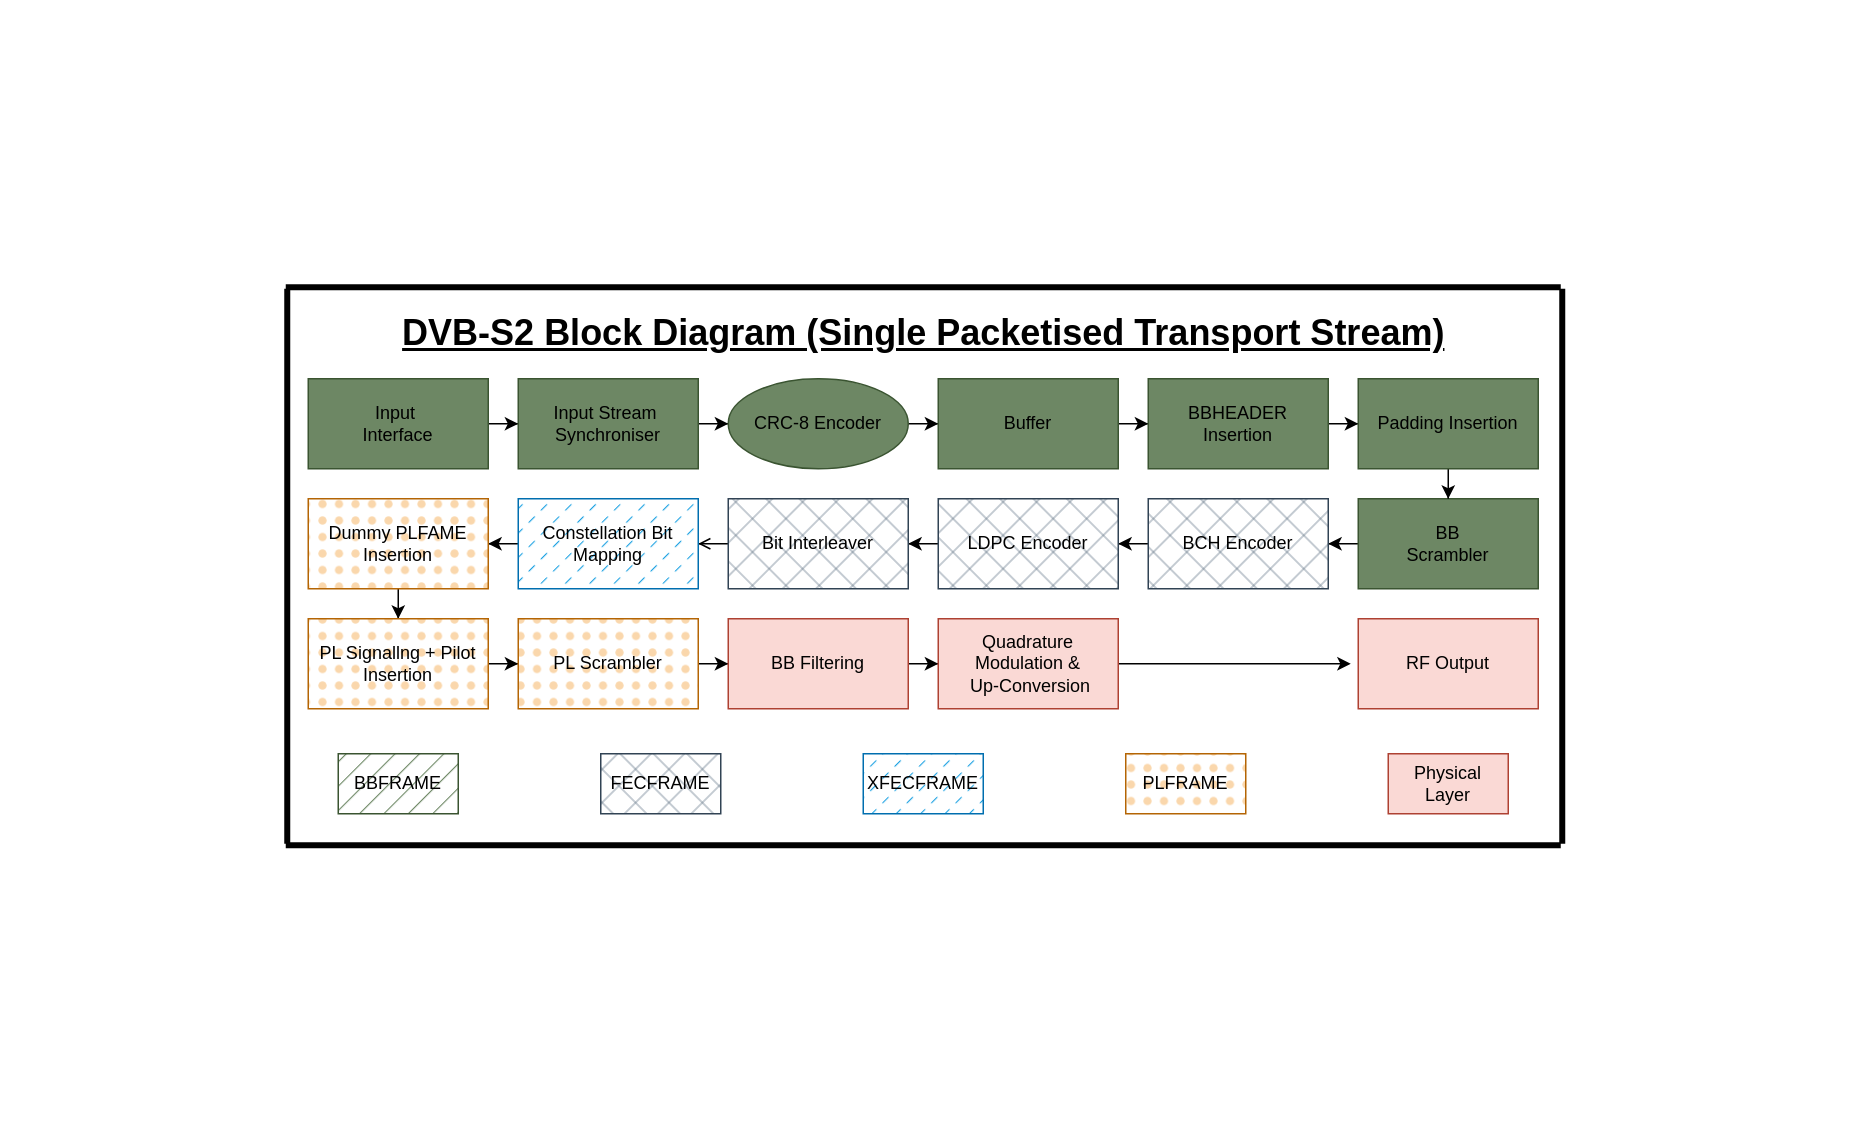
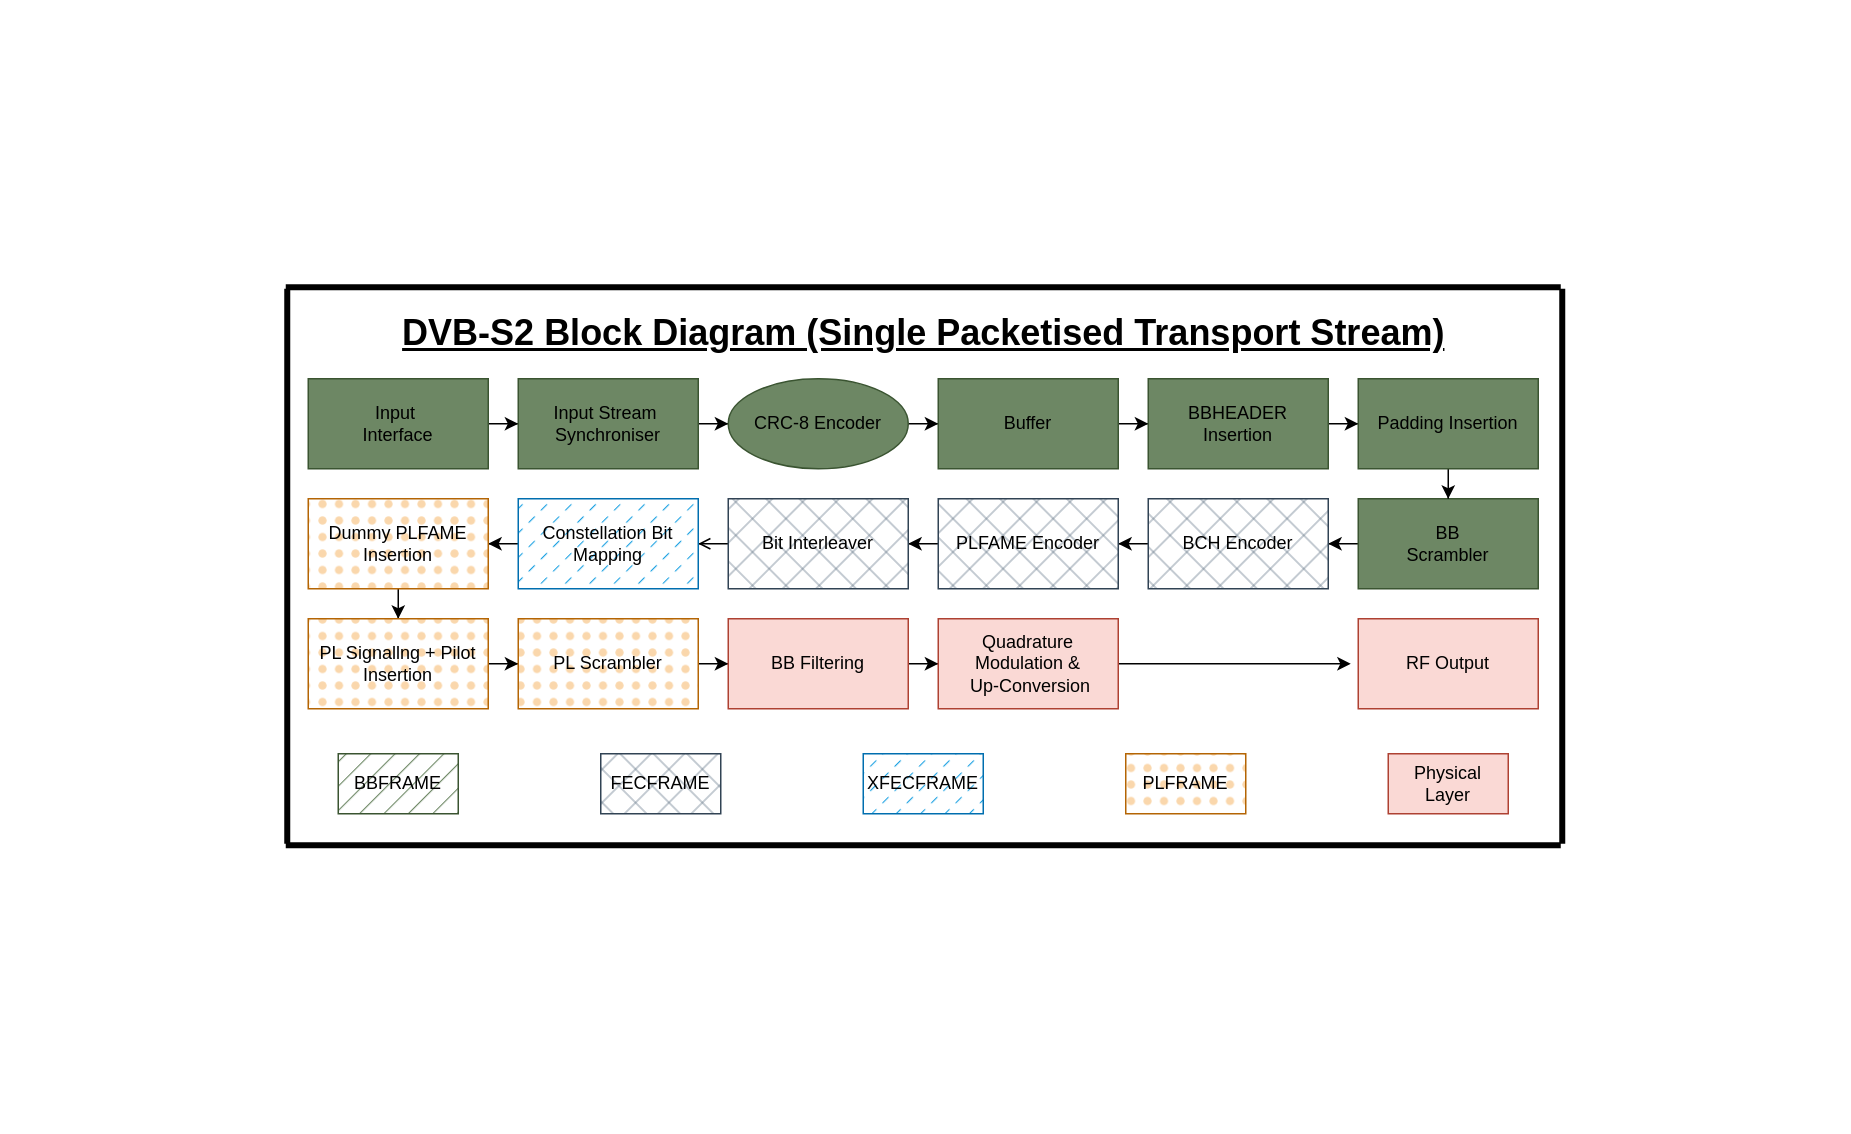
(1028, 544) -> (1028, 544)
